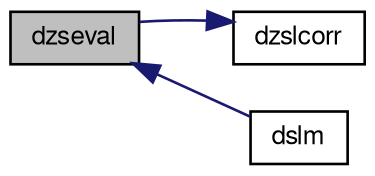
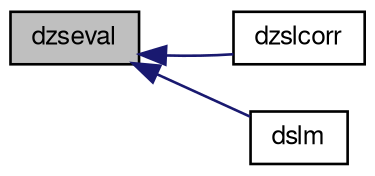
(173, 20) -> (200, 56)
